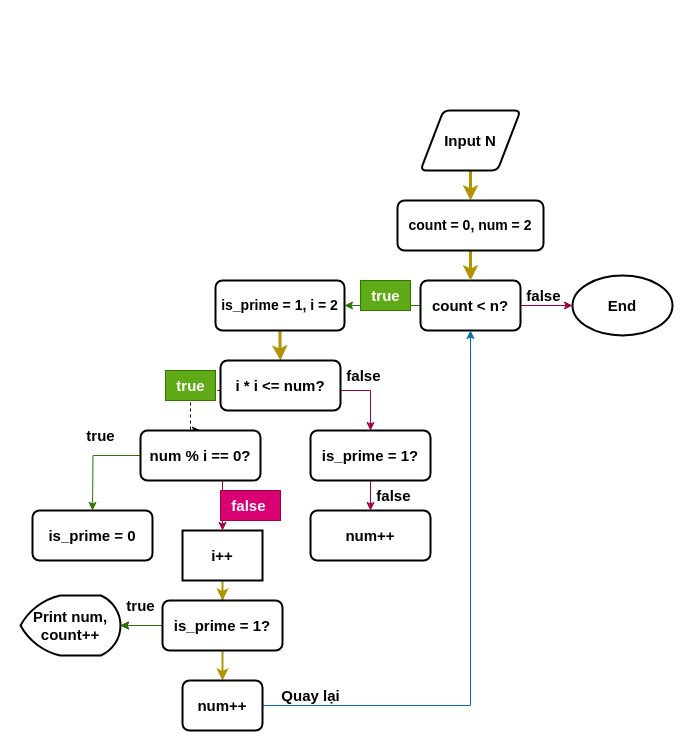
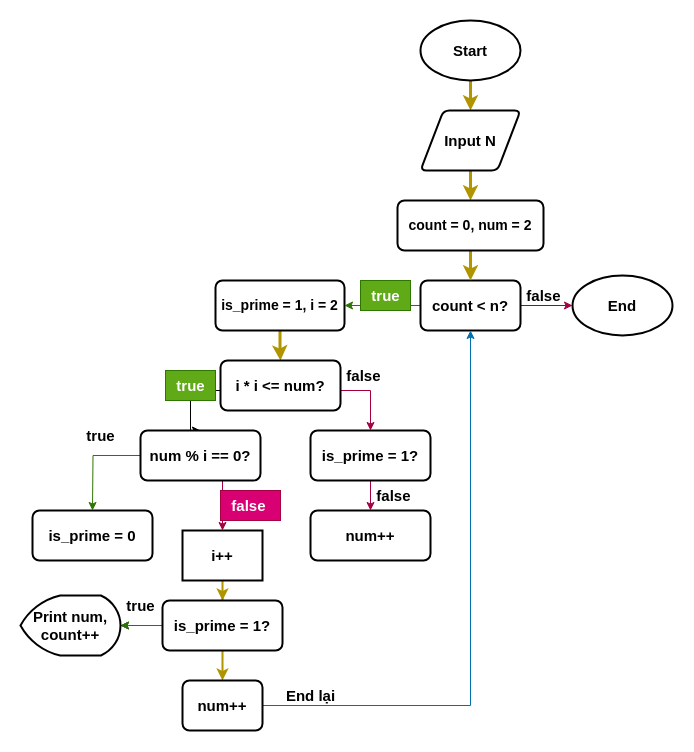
none -> (471, 51)
none -> (471, 100)
(191, 414) -> (191, 414)
(311, 696) -> (311, 696)
